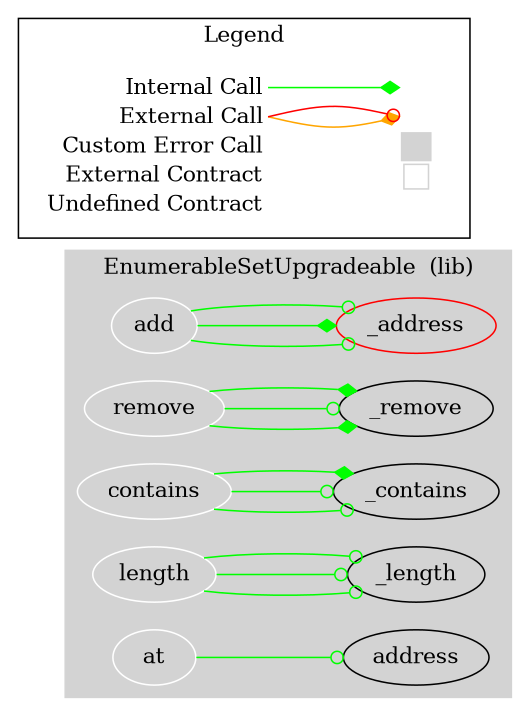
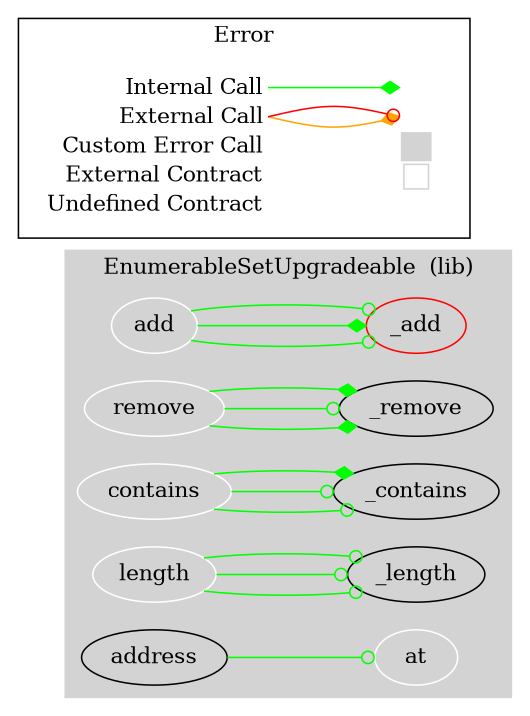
(244, 36) -> (244, 36)
(416, 326) -> (416, 326)
(264, 657) -> (294, 657)
